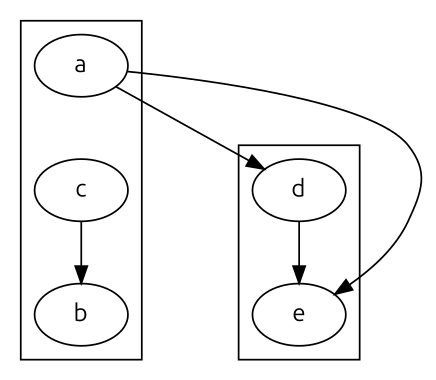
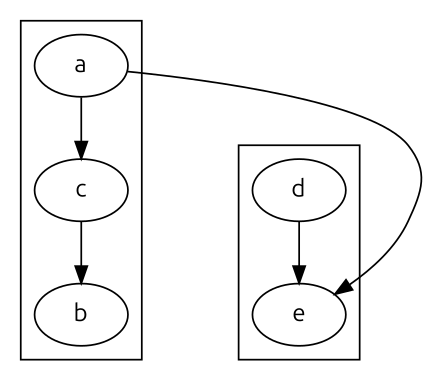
(183, 124) -> (81, 119)
